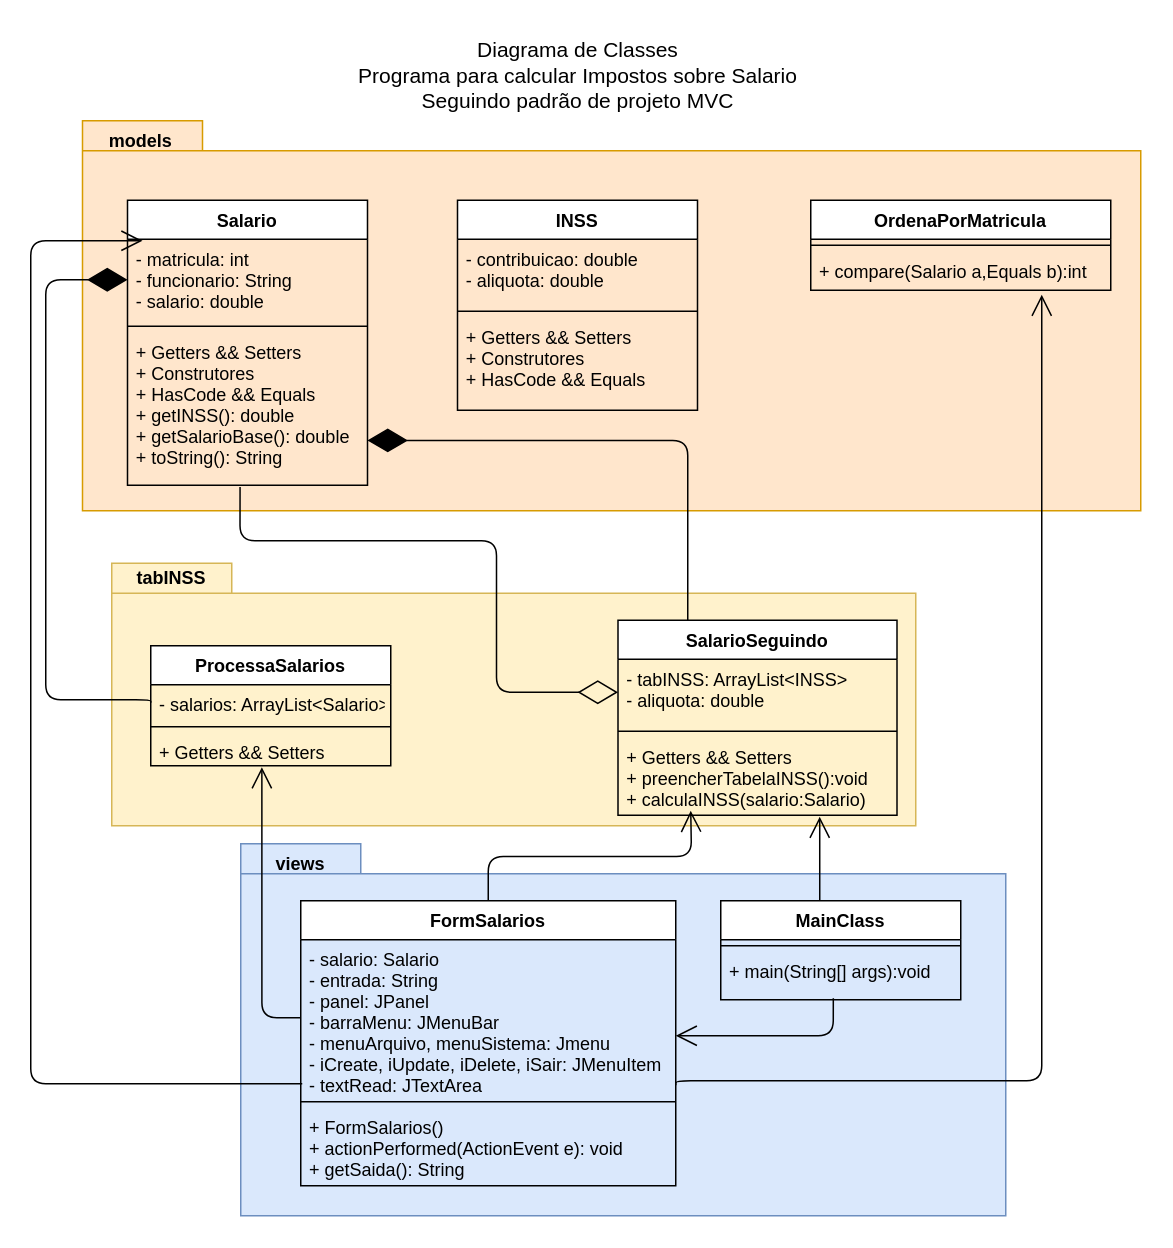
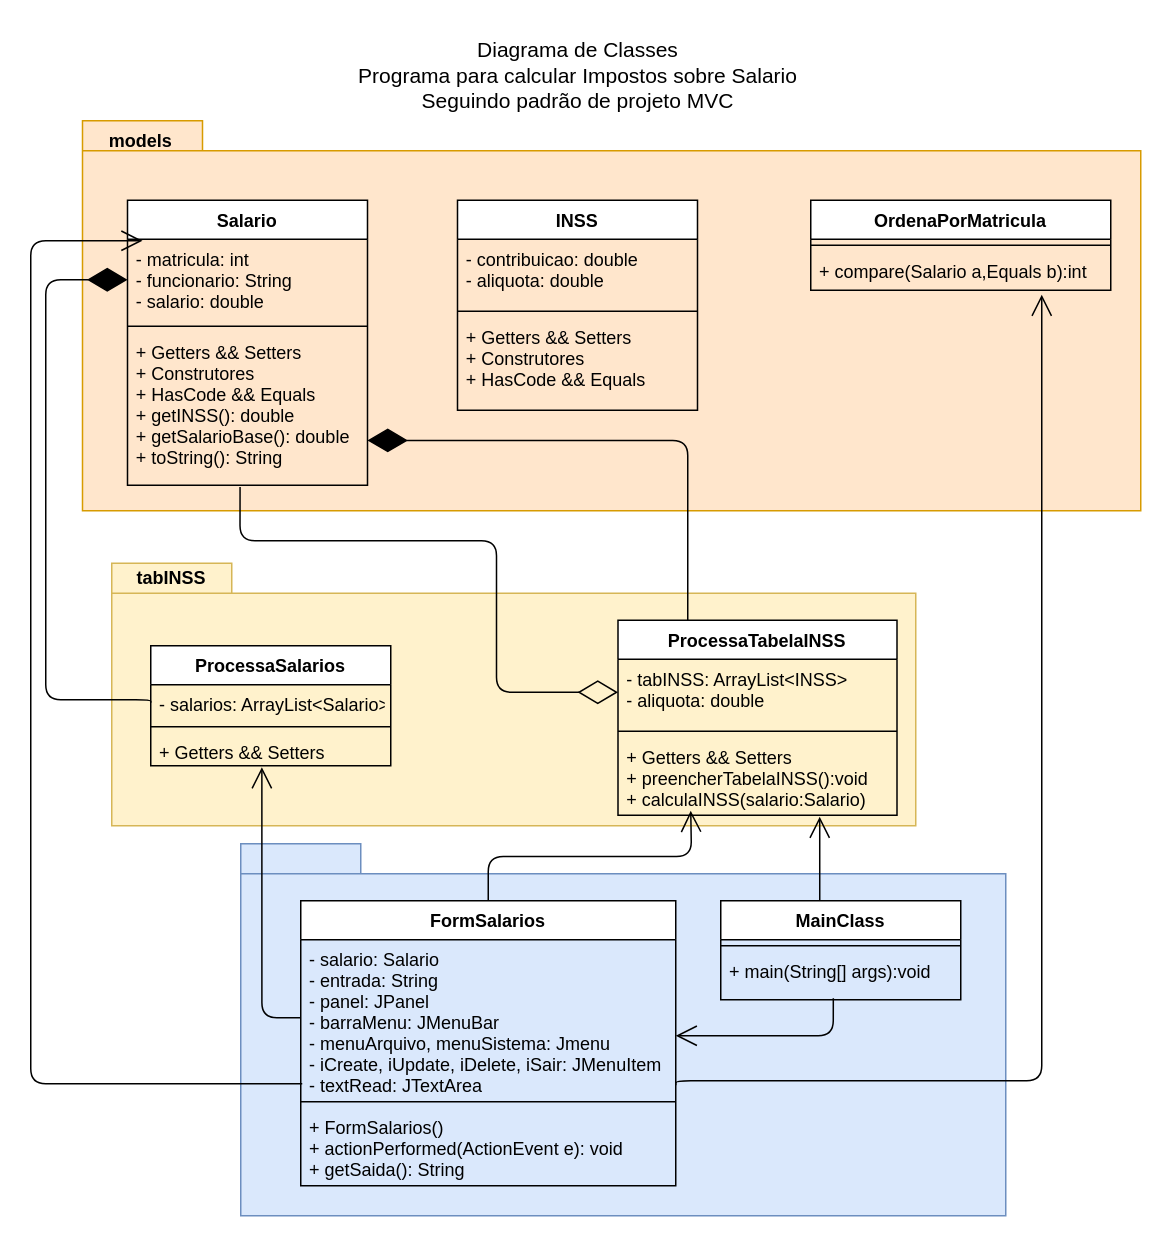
(757, 641) -> (757, 641)
(301, 863) -> none
